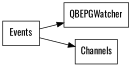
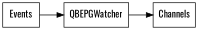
(54, 41) -> (137, 15)
